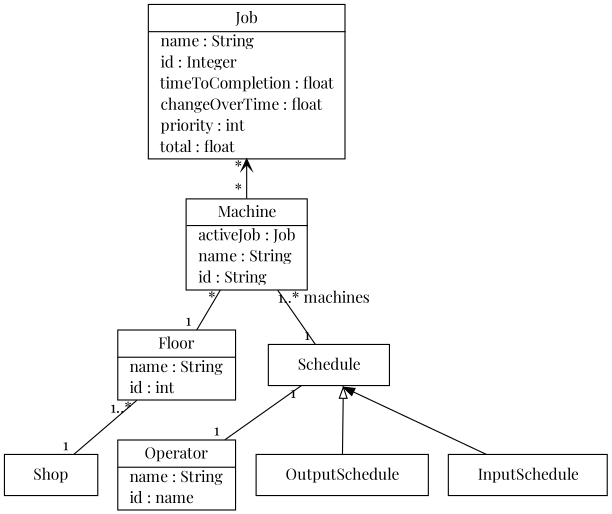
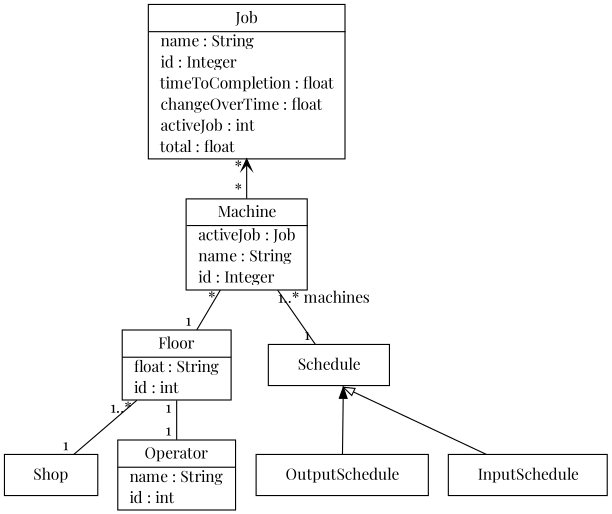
(203, 126) -> (208, 126)
(233, 278) -> (237, 278)
(177, 367) -> (177, 367)
(263, 413) -> (177, 420)
(420, 423) -> (420, 423)
(343, 426) -> (343, 426)
(162, 498) -> (152, 498)
